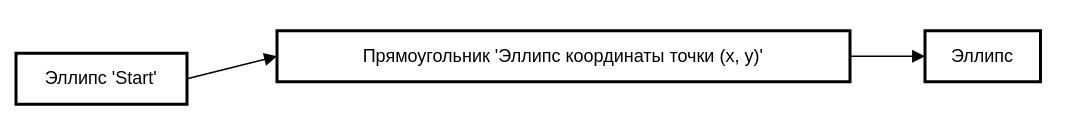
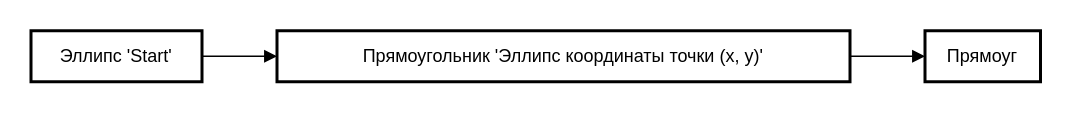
(983, 56) -> (983, 56)
(101, 79) -> (116, 56)
